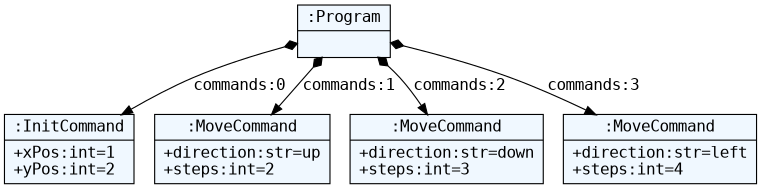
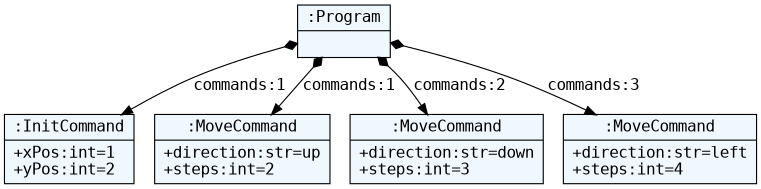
(240, 86) -> (240, 86)
